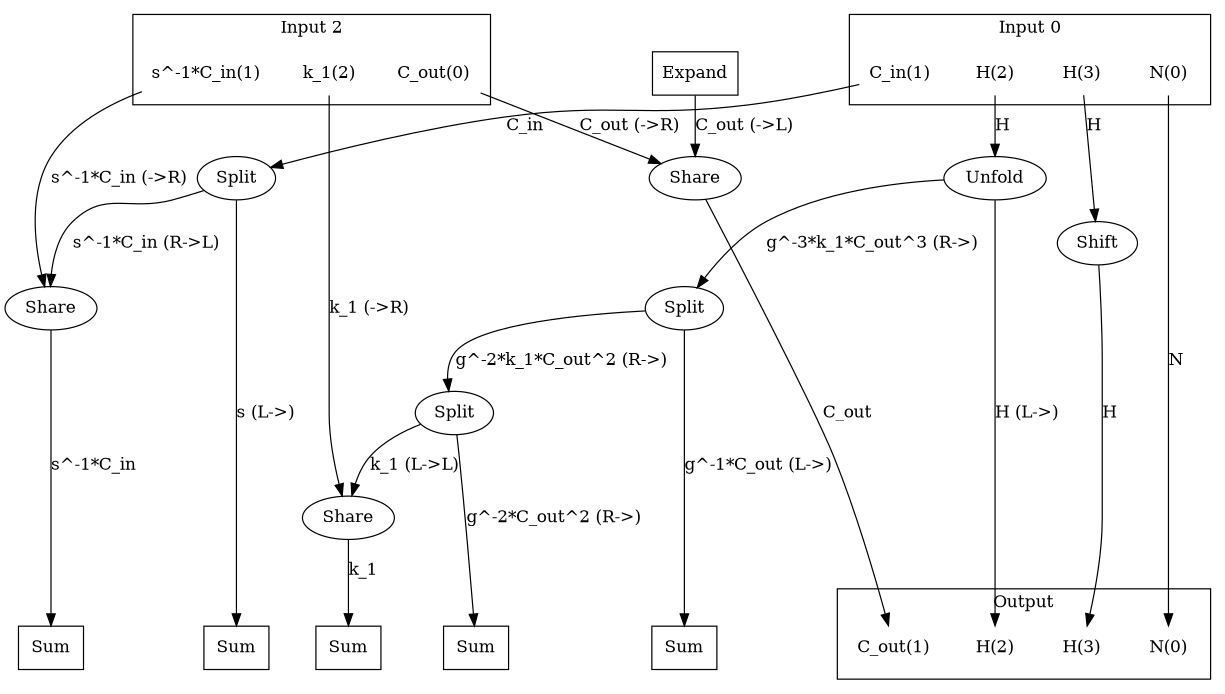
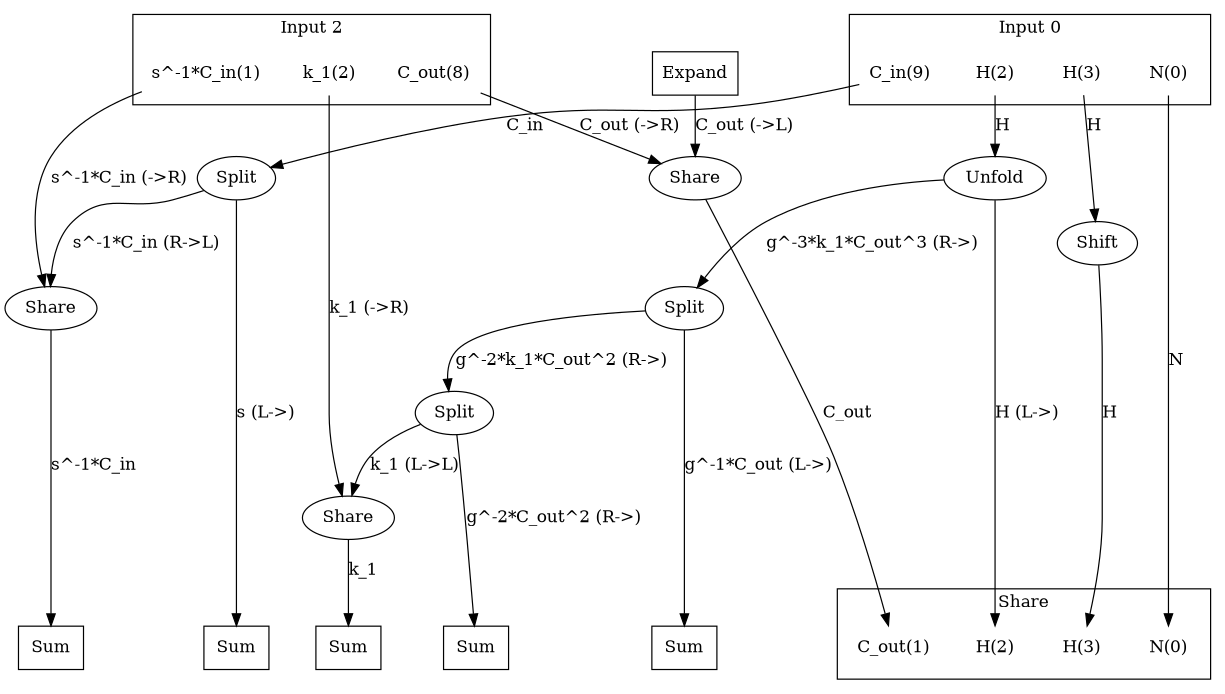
(434, 73) -> (434, 73)
(900, 73) -> (900, 73)
(1024, 603) -> (1024, 603)
